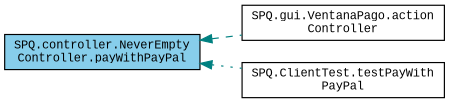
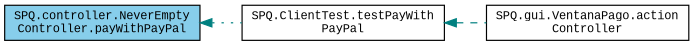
(227, 37) -> (471, 23)
